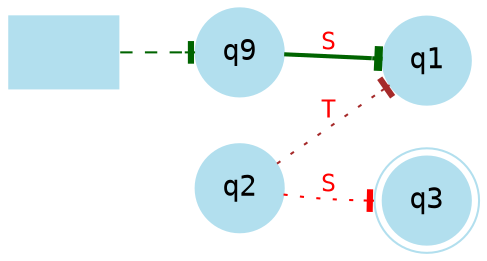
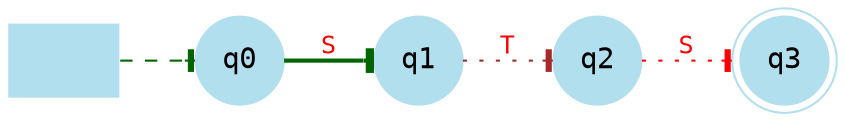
(240, 52) -> (240, 61)
(329, 127) -> (503, 61)
